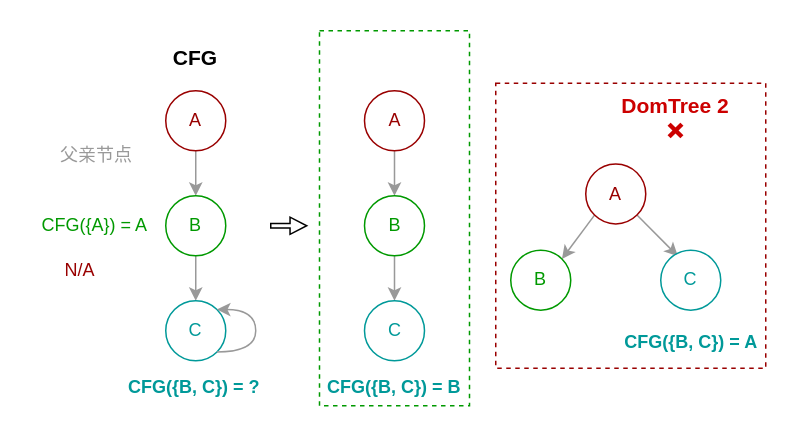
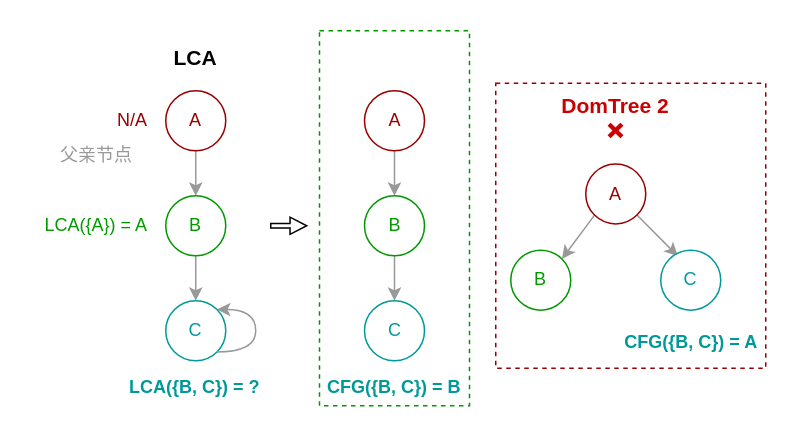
(196, 58) -> (196, 58)
(676, 117) -> (616, 117)
(92, 226) -> (92, 226)
(53, 271) -> (106, 121)
(194, 388) -> (194, 388)
